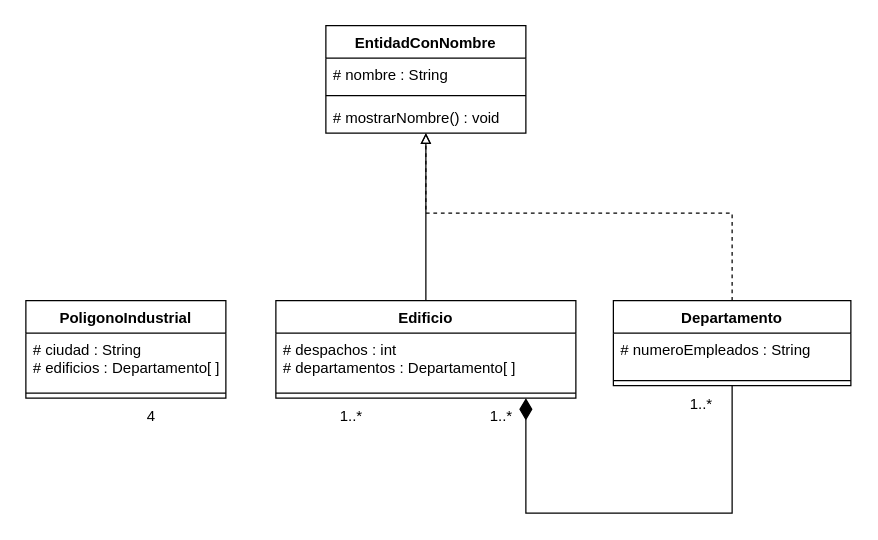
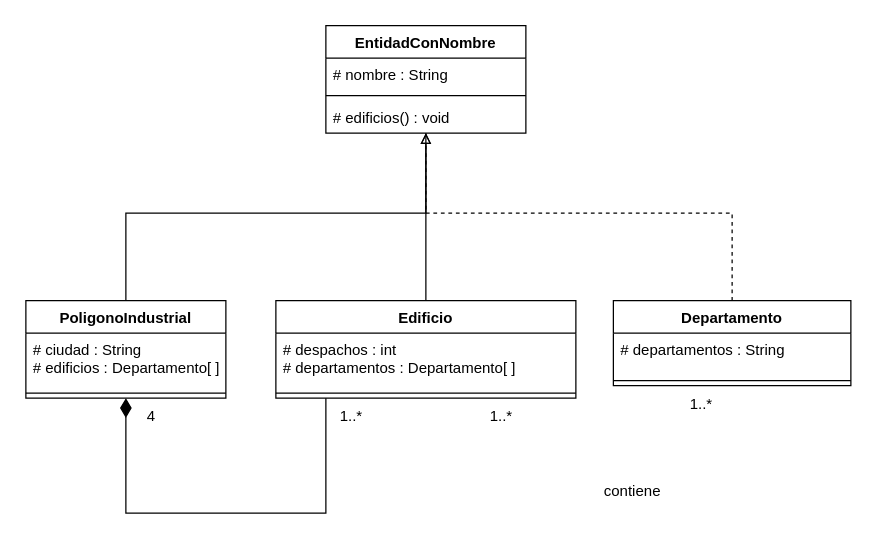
(424, 118) -> (402, 118)
none -> (230, 213)
(426, 215) -> (426, 139)
(718, 351) -> (712, 351)
none -> (632, 492)
none -> (234, 513)
(645, 513) -> none
